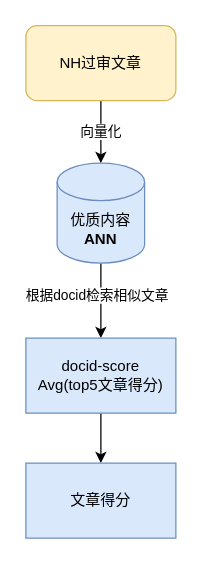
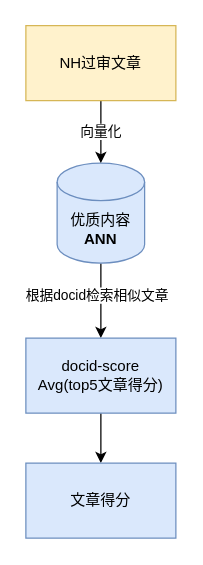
(101, 63) -> (101, 63)
